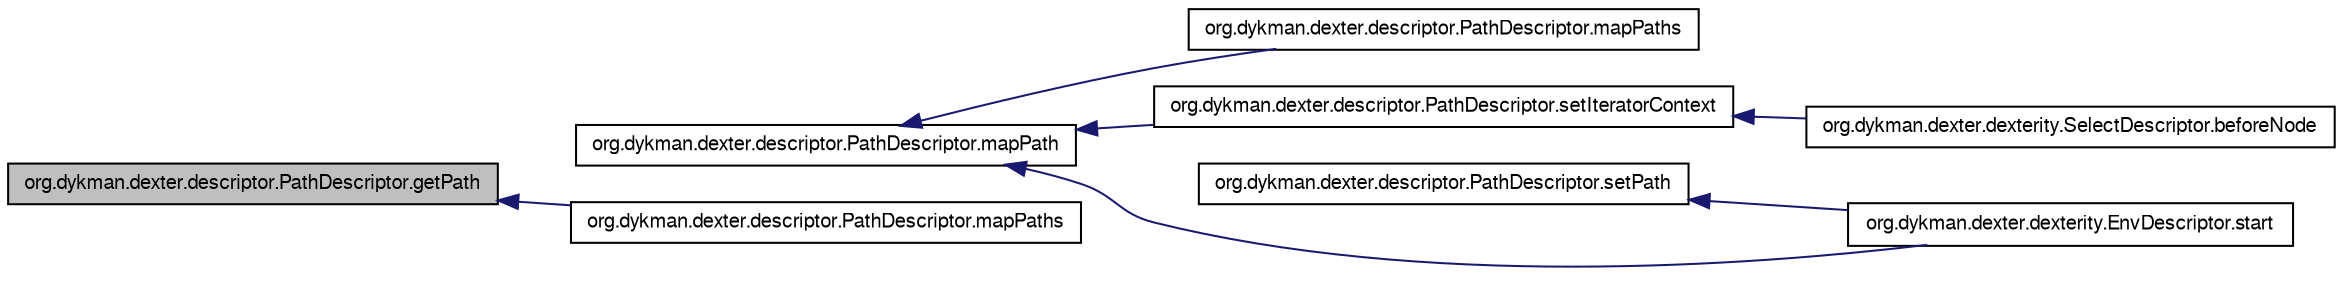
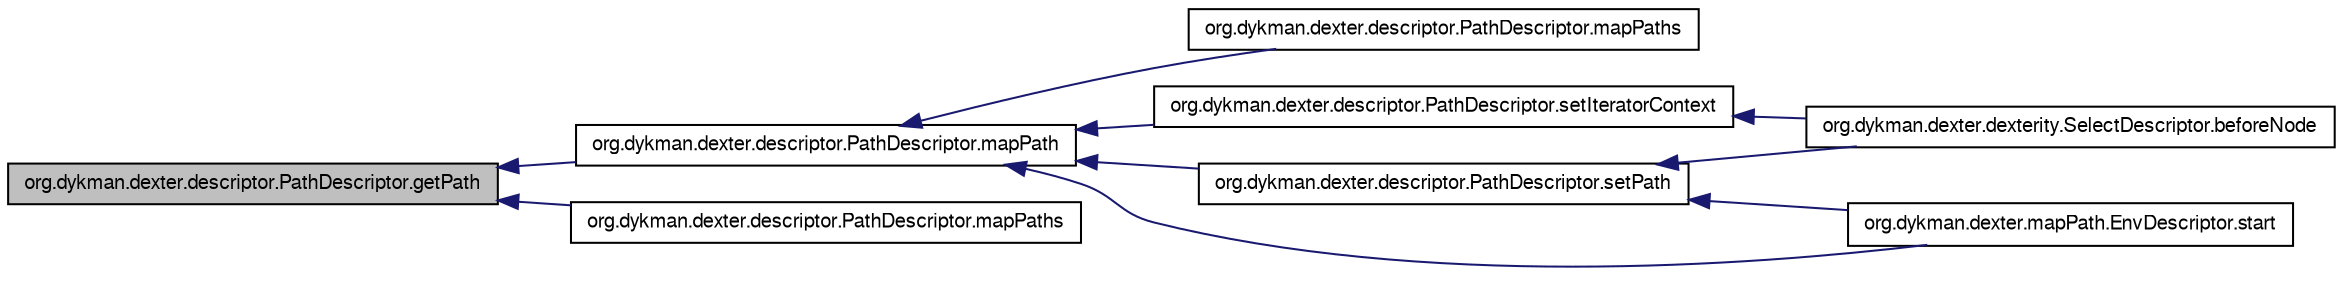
none -> (1767, 155)
none -> (547, 164)
none -> (1148, 165)
(2071, 225) -> (2071, 225)
